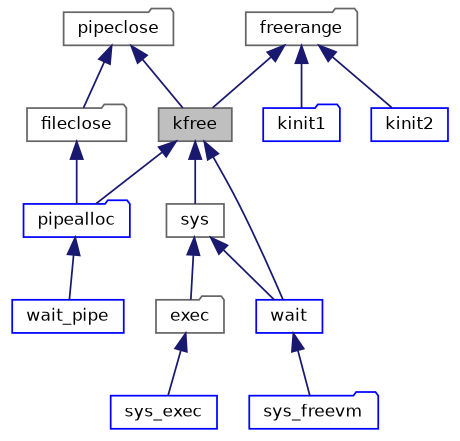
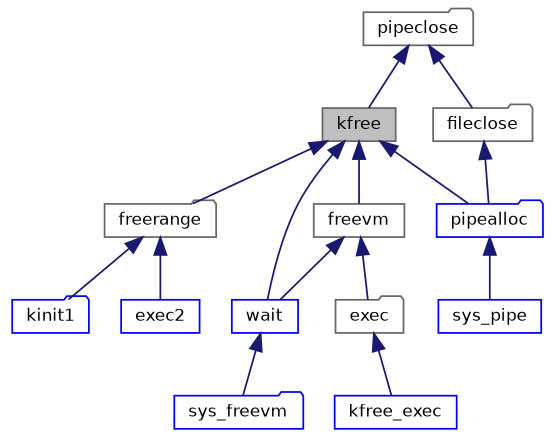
(242, 82) -> (252, 176)
(410, 125) -> (160, 316)
(195, 220) -> (359, 220)
(68, 316) -> (490, 316)
(164, 412) -> (396, 412)
